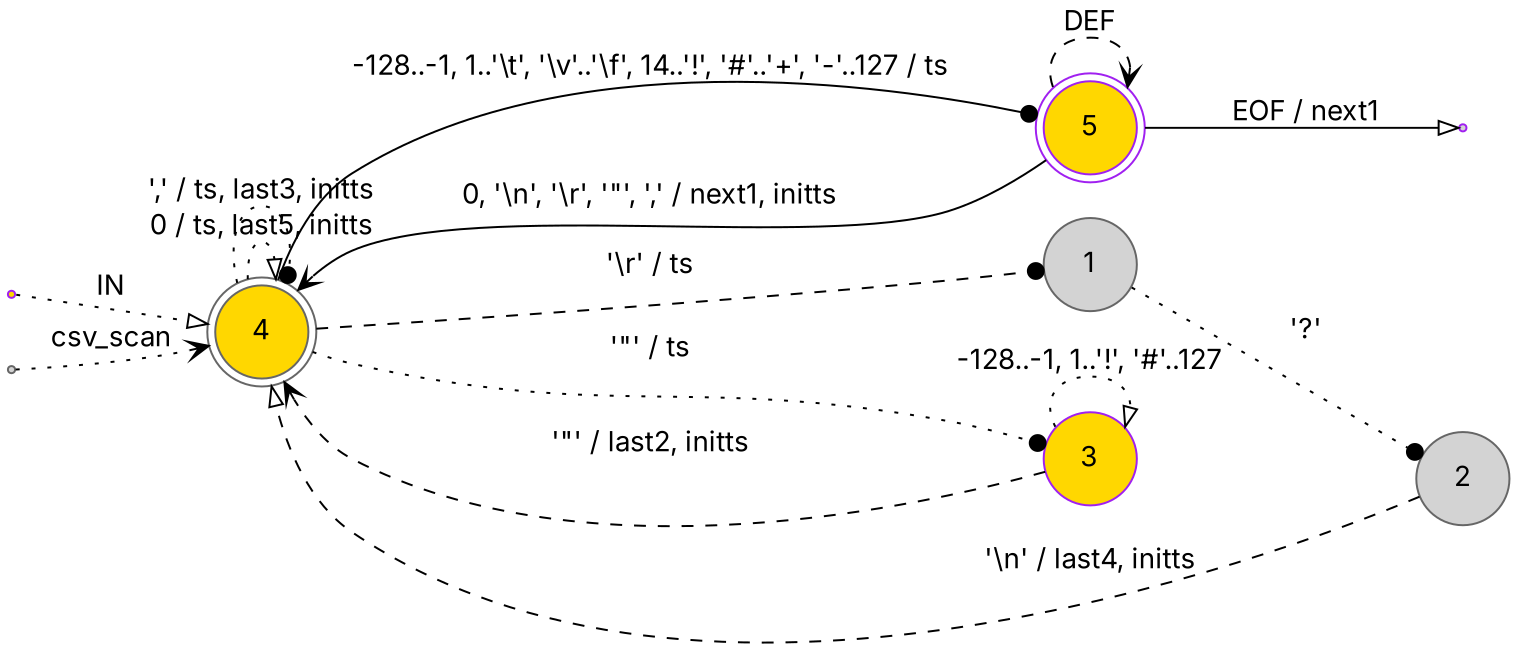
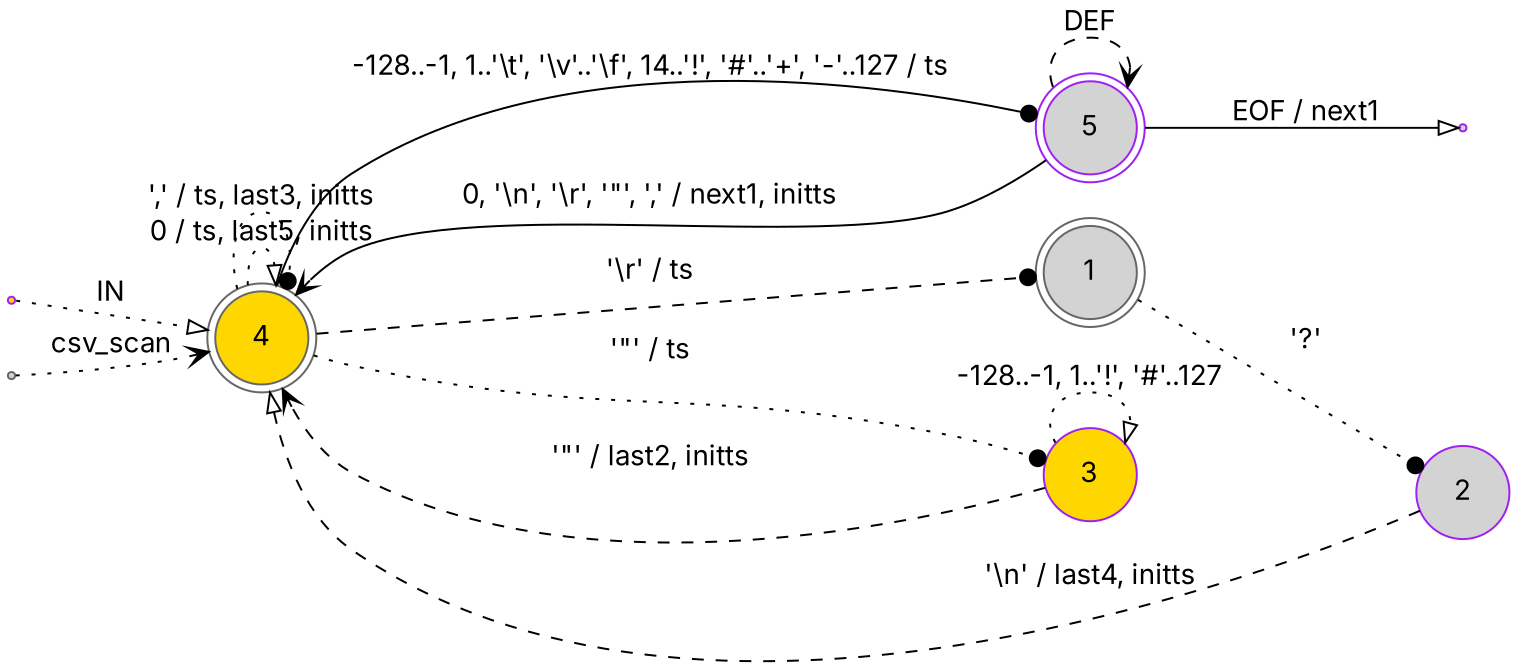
(1090, 128) -> (1090, 128)
(1090, 265) -> (1090, 273)
(1463, 479) -> (1463, 493)
